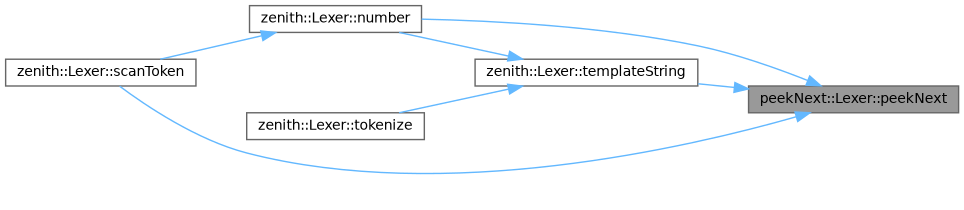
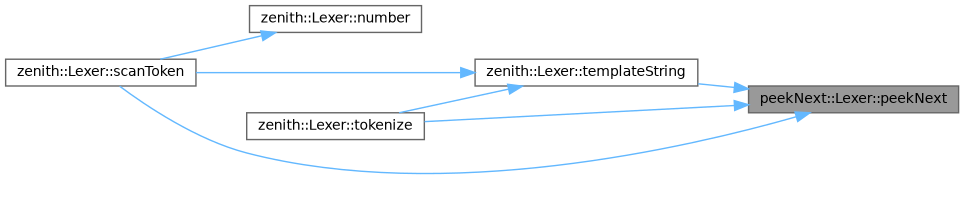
(618, 33) -> (579, 114)
(454, 44) -> (328, 73)
